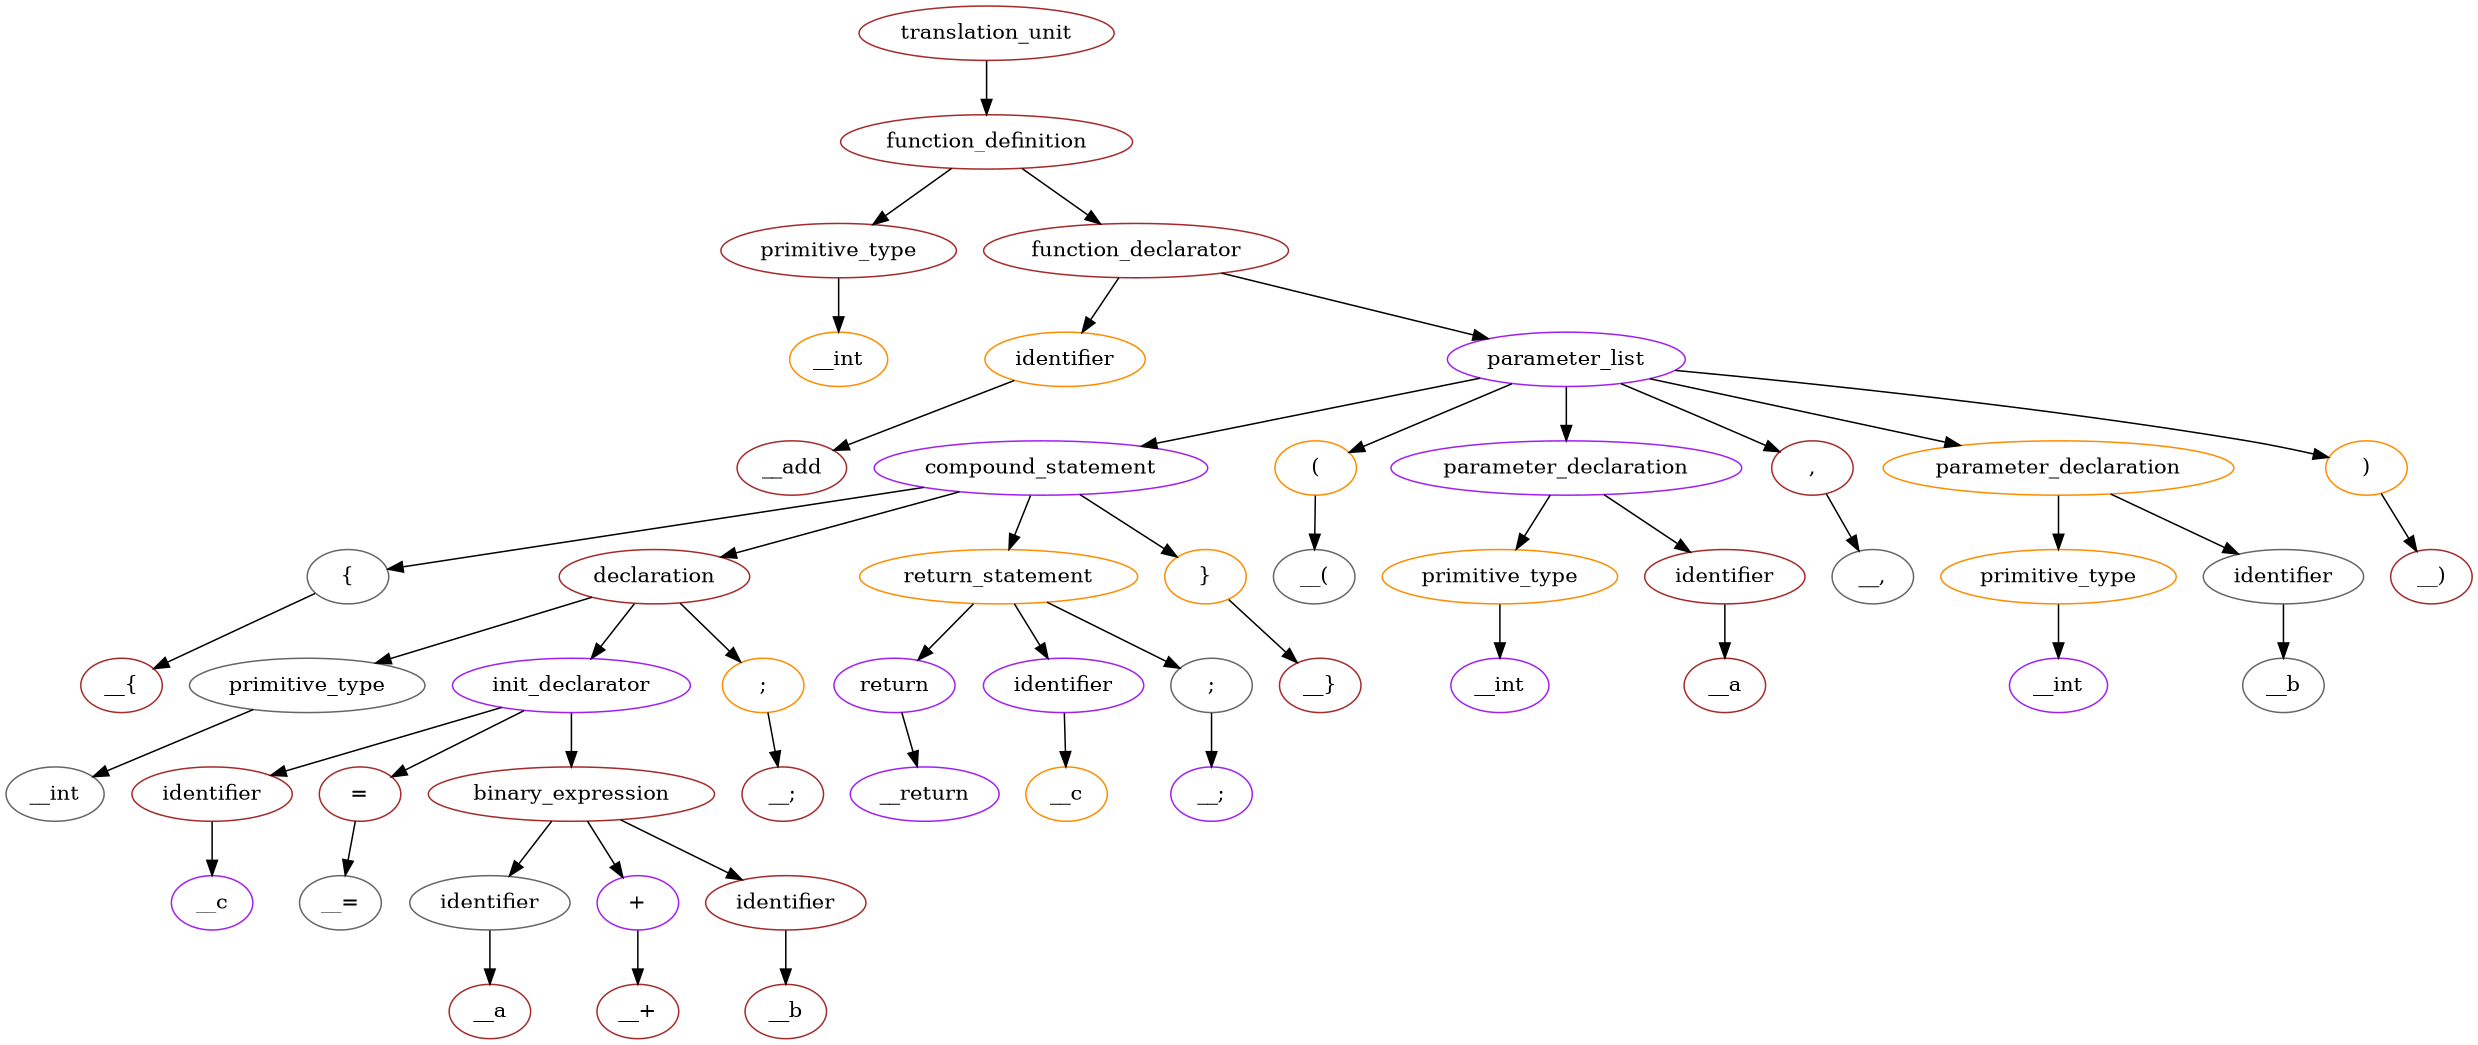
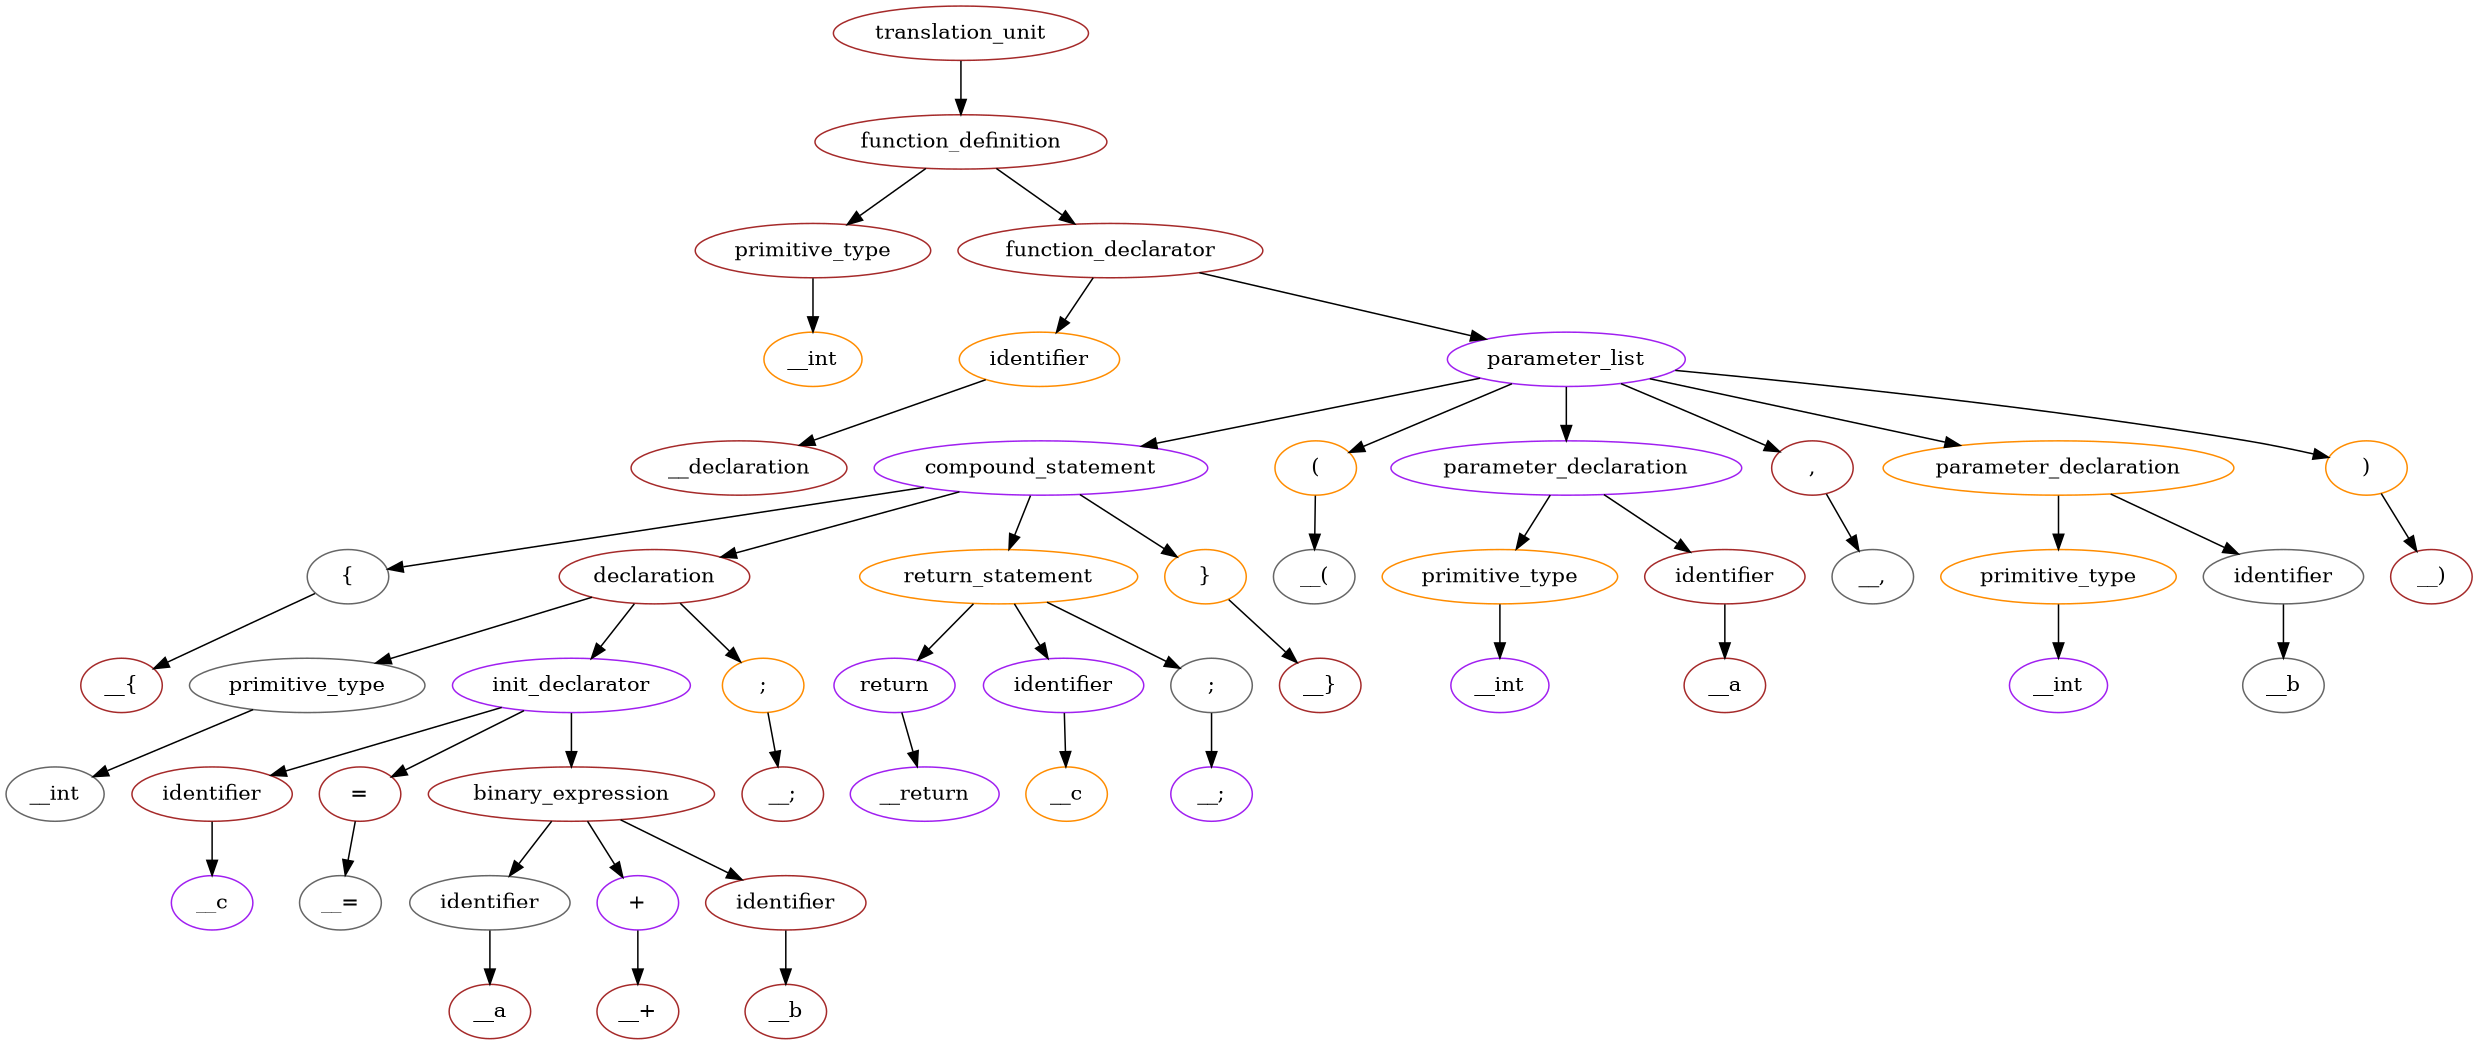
(792, 468) -> (739, 468)
